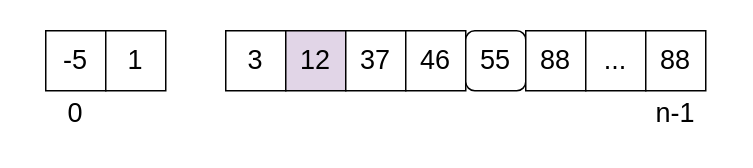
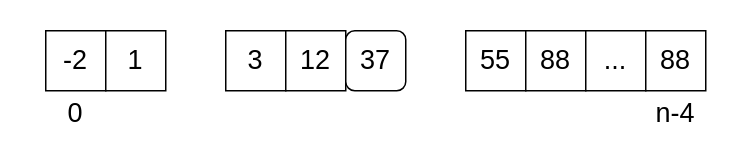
(76, 61) -> (76, 61)
(316, 61) -> (316, 61)
(376, 61) -> (376, 61)
(436, 61) -> none
(496, 61) -> (496, 61)
(676, 113) -> (676, 113)
